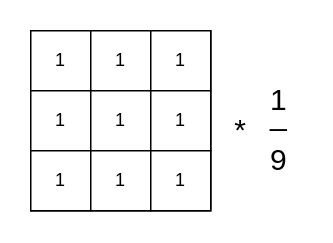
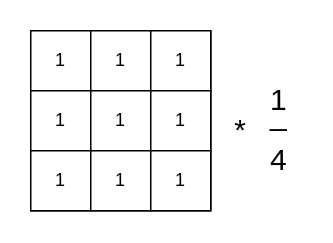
(279, 158) -> (279, 158)
